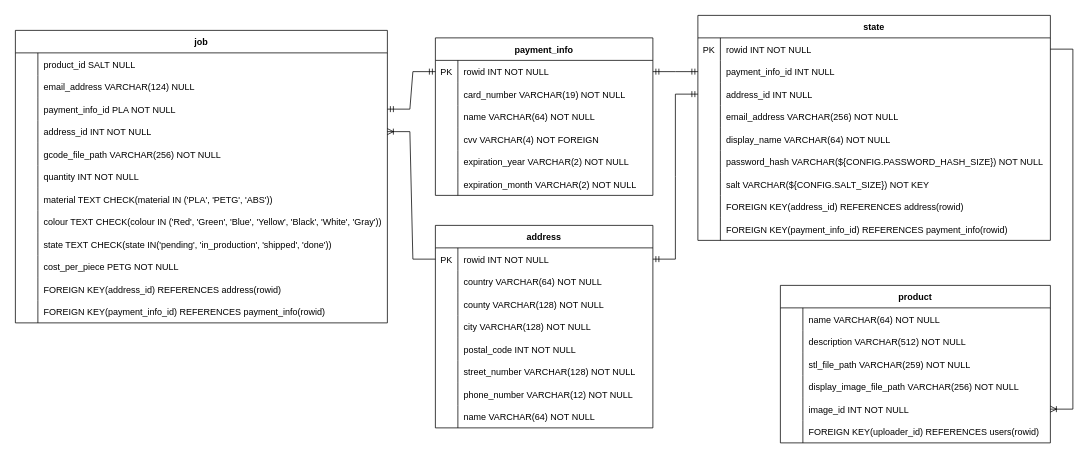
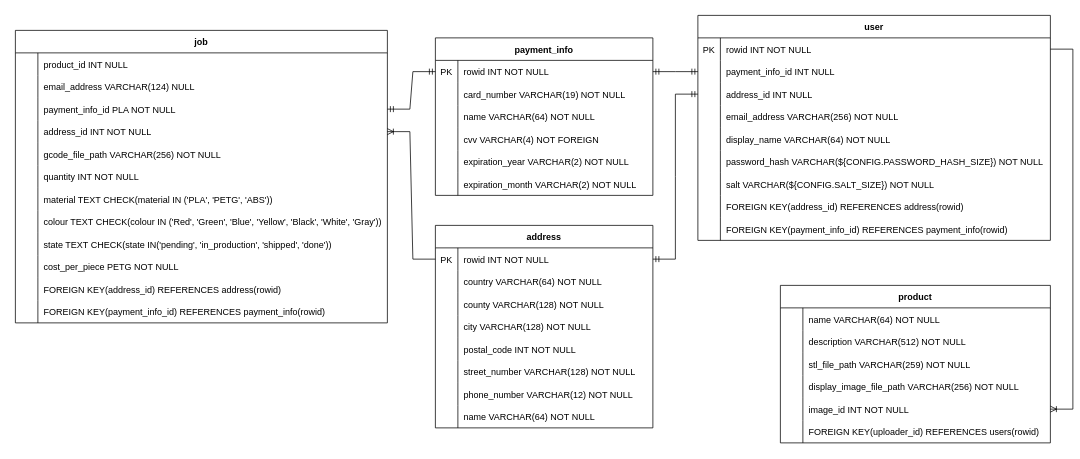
(874, 27) -> (874, 27)
(90, 65) -> (88, 65)
(823, 185) -> (826, 185)
